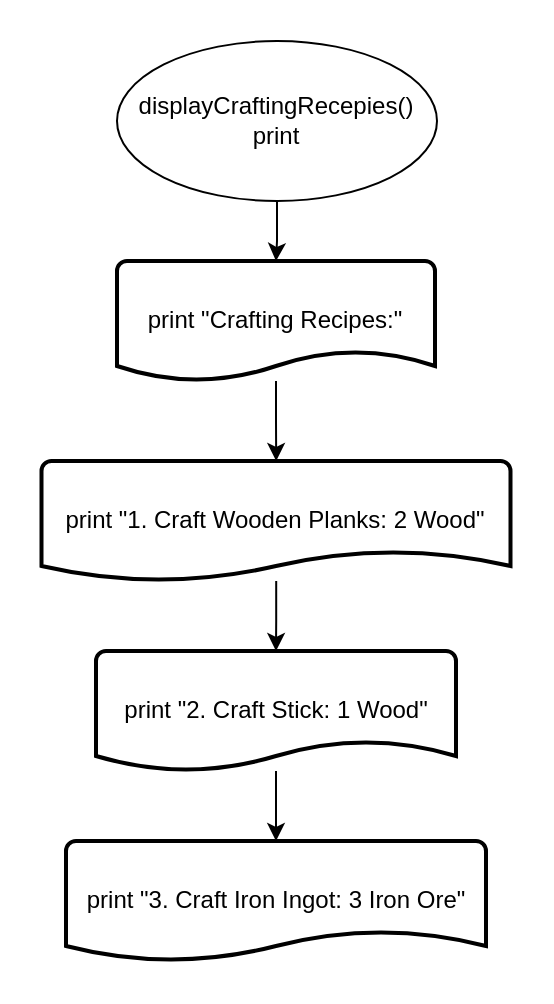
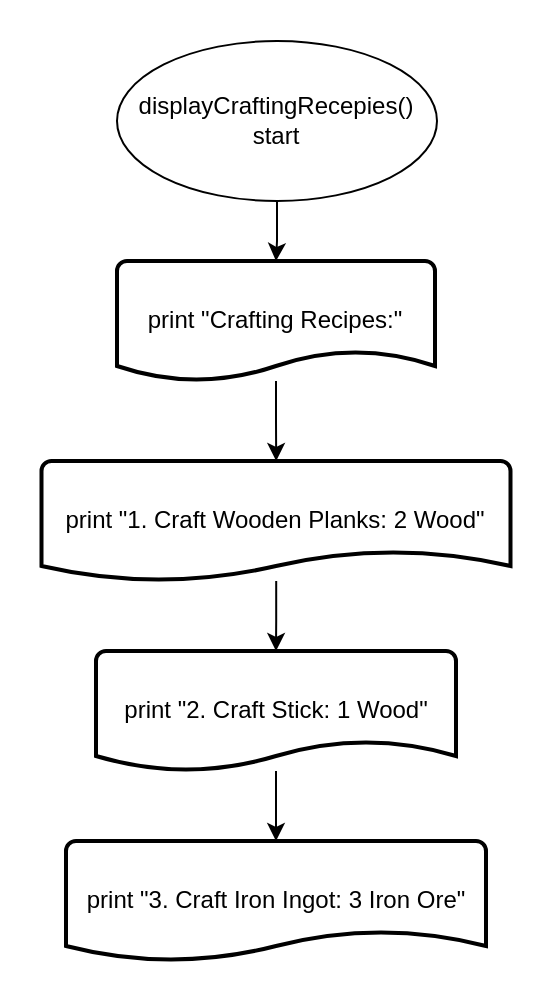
(277, 121) -> (277, 121)
